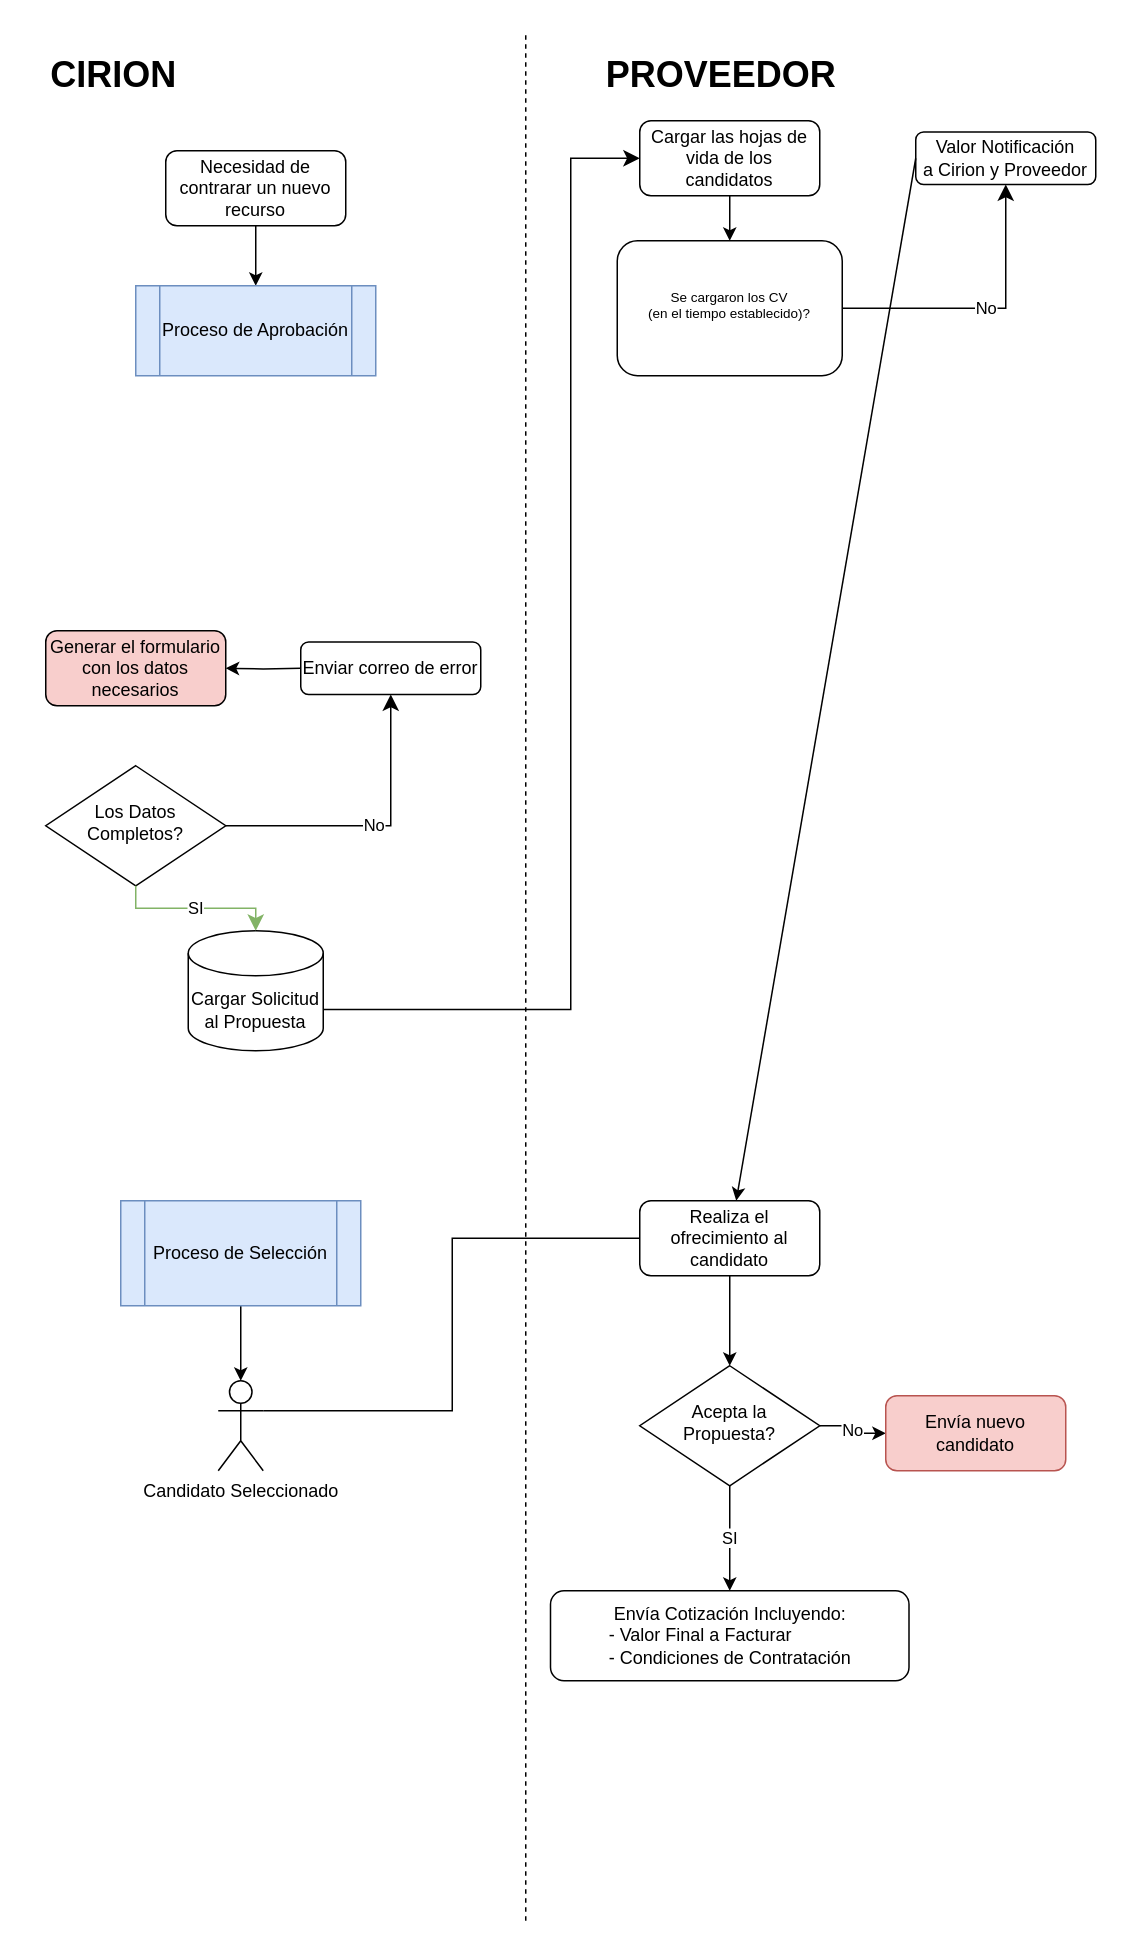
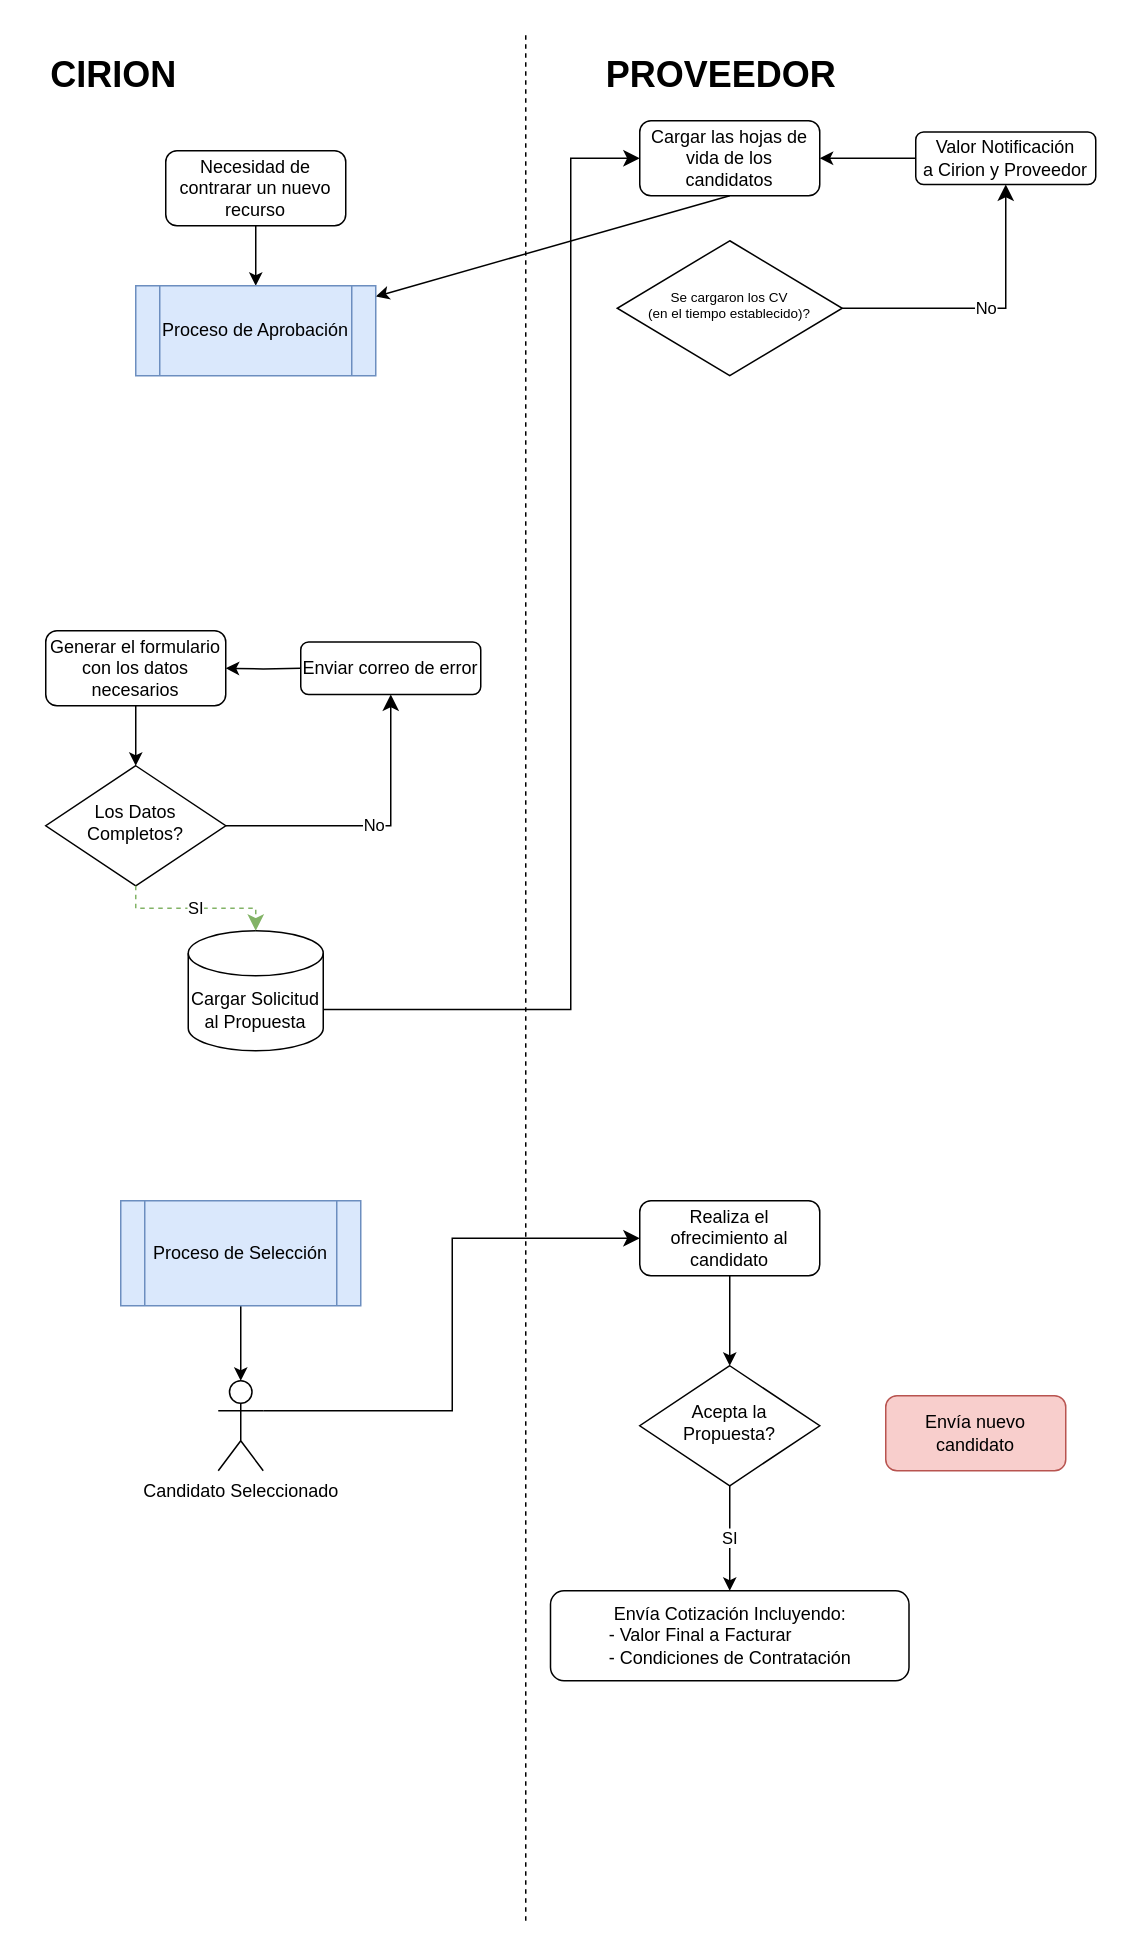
(730, 213) -> (557, 245)
(730, 308) -> (730, 308)
(136, 668) -> (136, 668)
(827, 675) -> (873, 158)
none -> (136, 731)
(150, 908) -> (150, 908)
(631, 1238) -> (626, 1238)
(851, 1426) -> none
